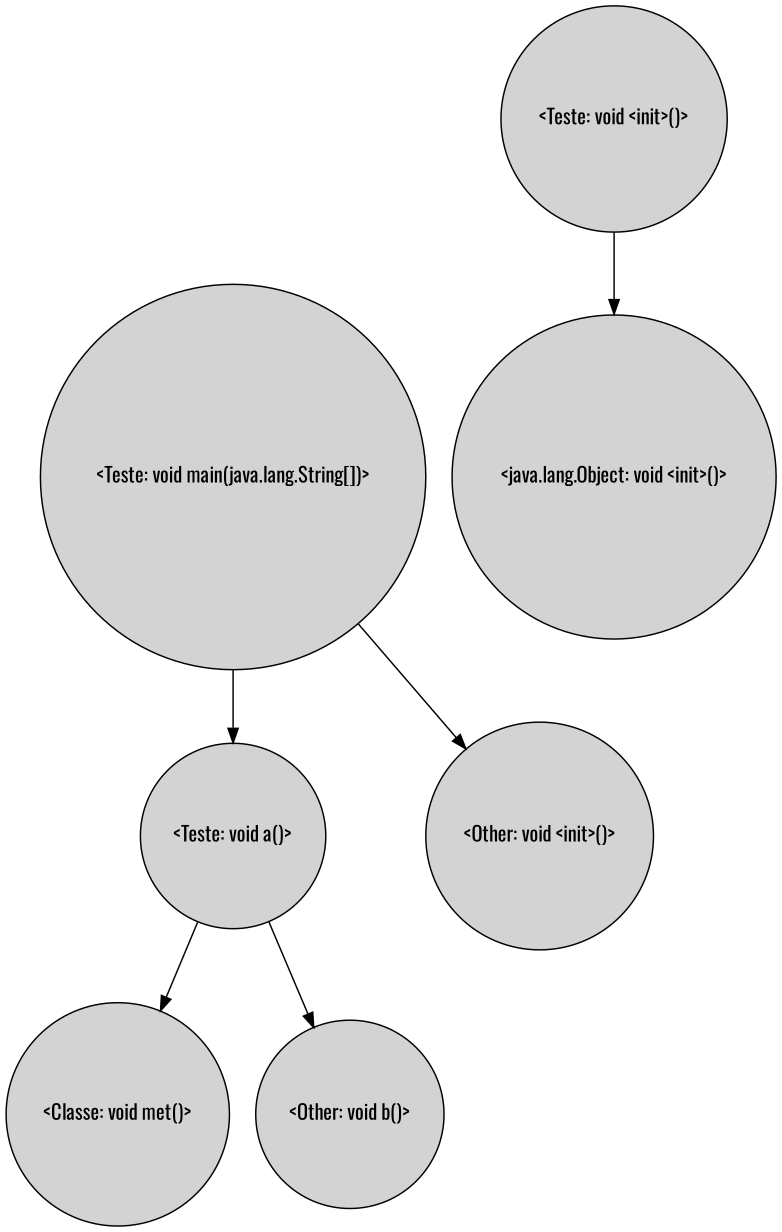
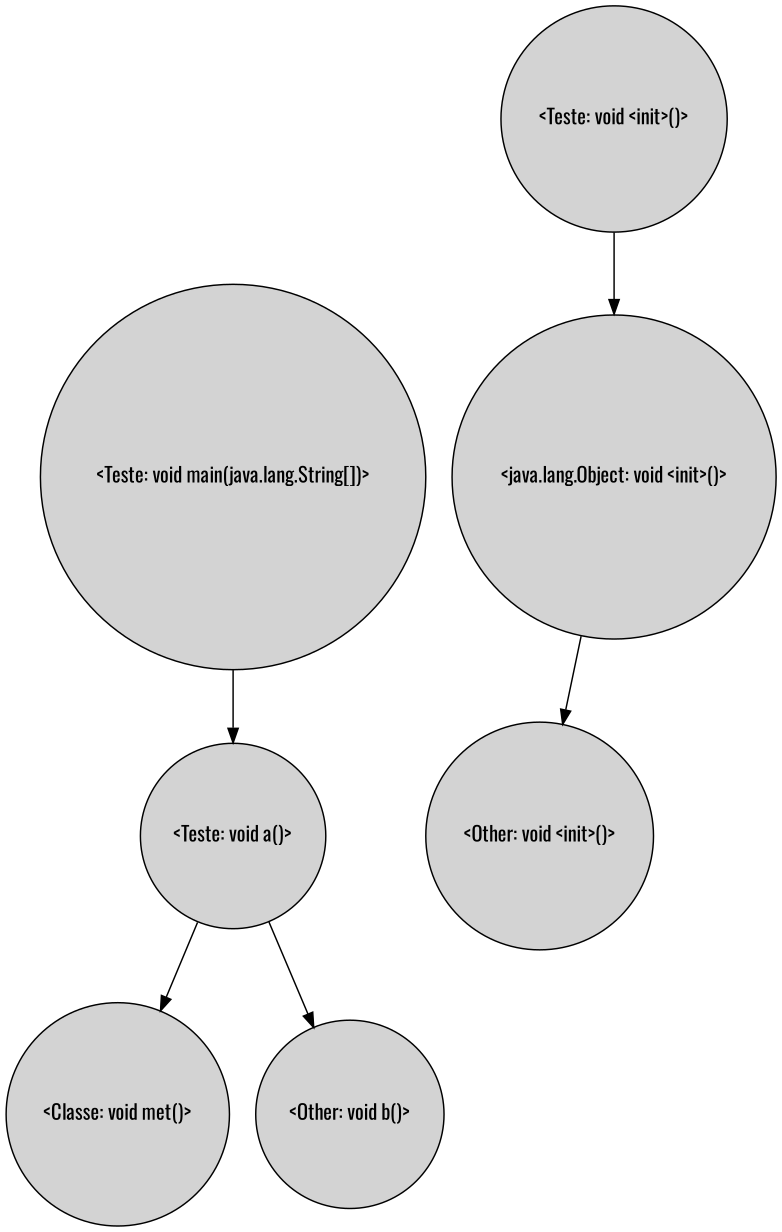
(407, 681) -> (573, 673)
